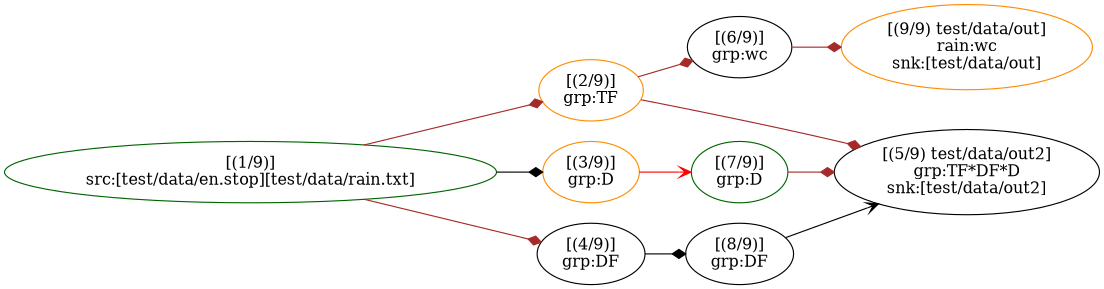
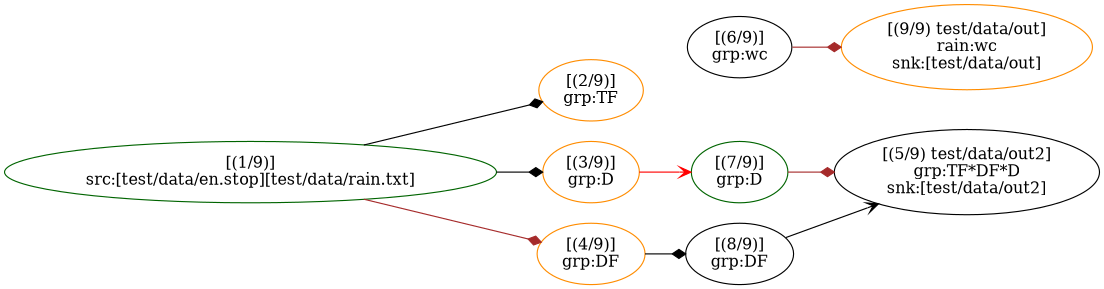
(659, 71) -> none
(744, 121) -> none
(447, 125) -> (447, 125)
(591, 254) -> (591, 254)
